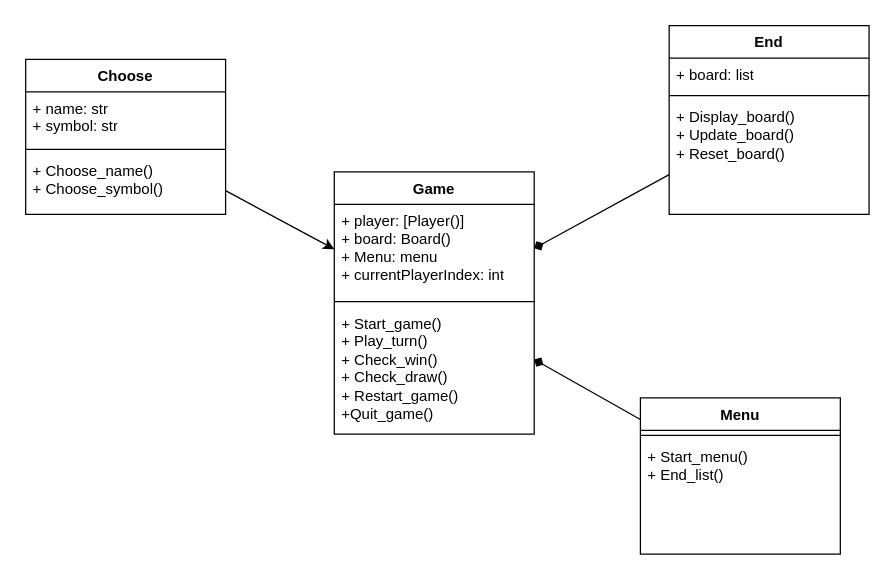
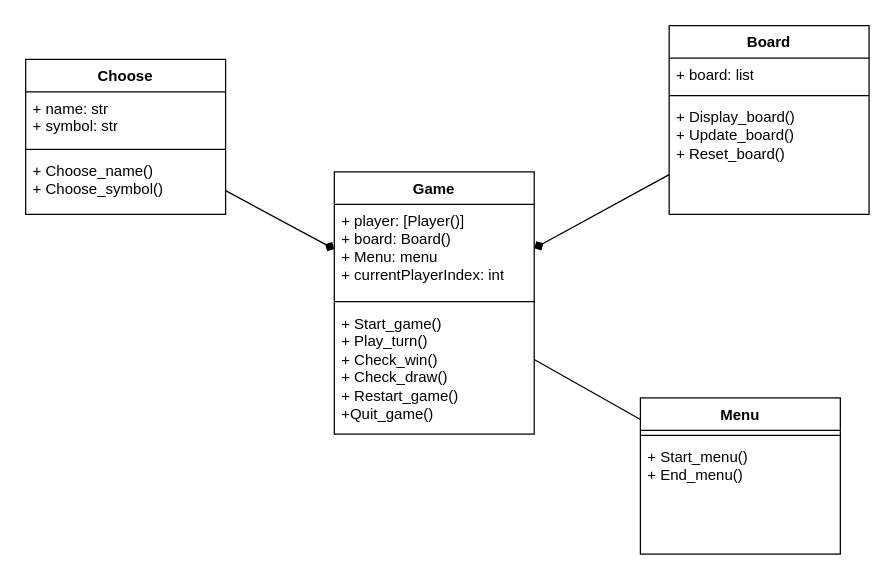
(769, 43) -> (769, 43)
(326, 245) -> (325, 244)
(544, 365) -> (540, 363)
(705, 467) -> (705, 467)
